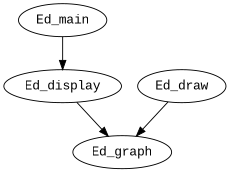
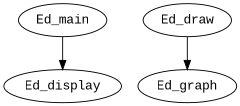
(89, 116) -> none
